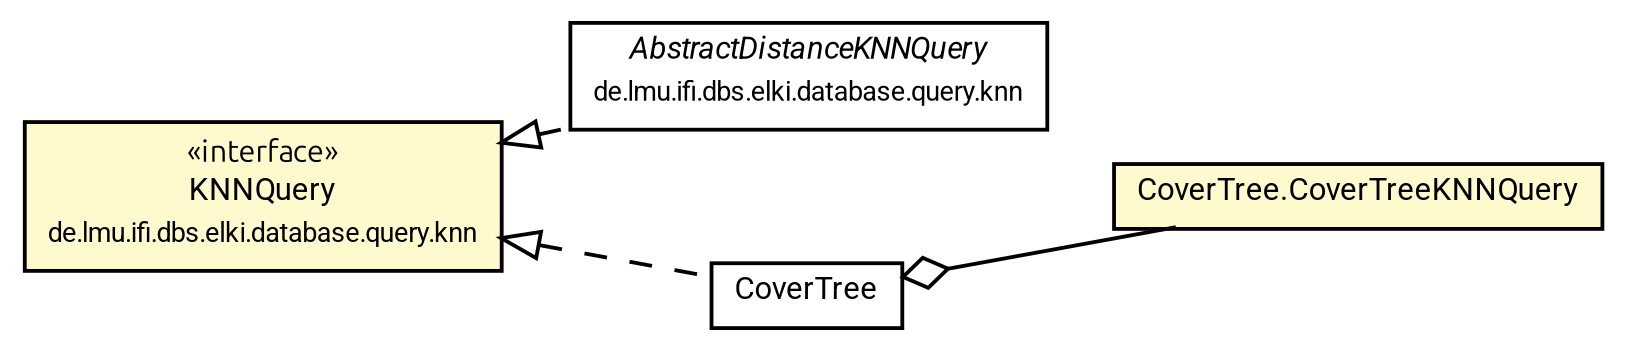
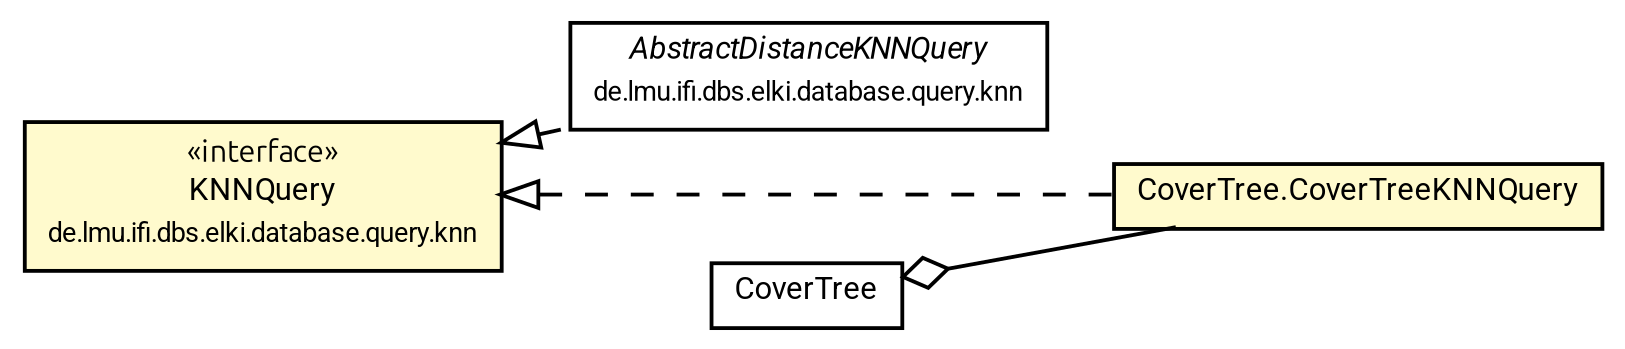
(625, 261) -> (826, 195)
